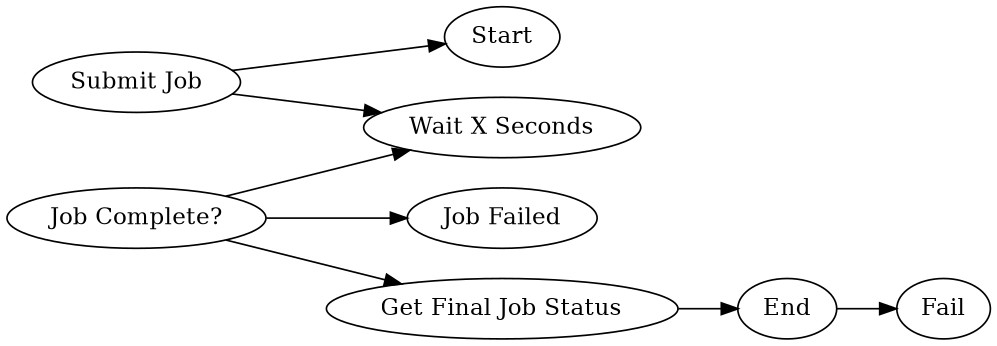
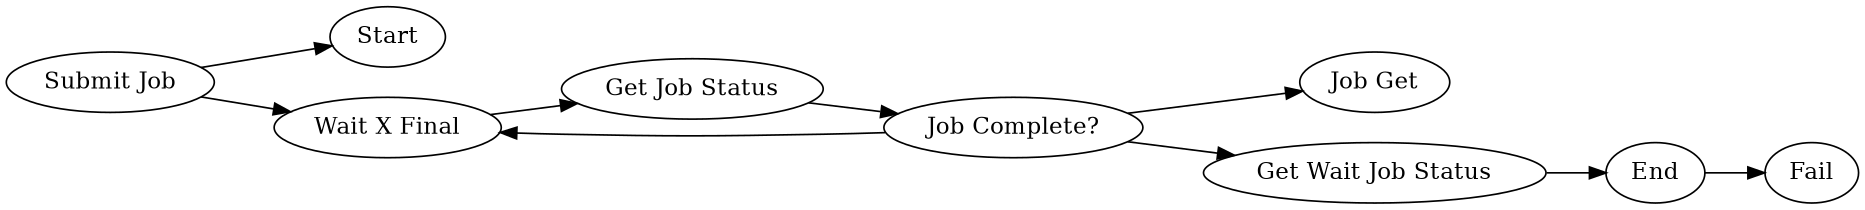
none -> (692, 89)
(502, 128) -> (388, 128)
(502, 218) -> (1375, 82)
(502, 309) -> (1375, 173)
